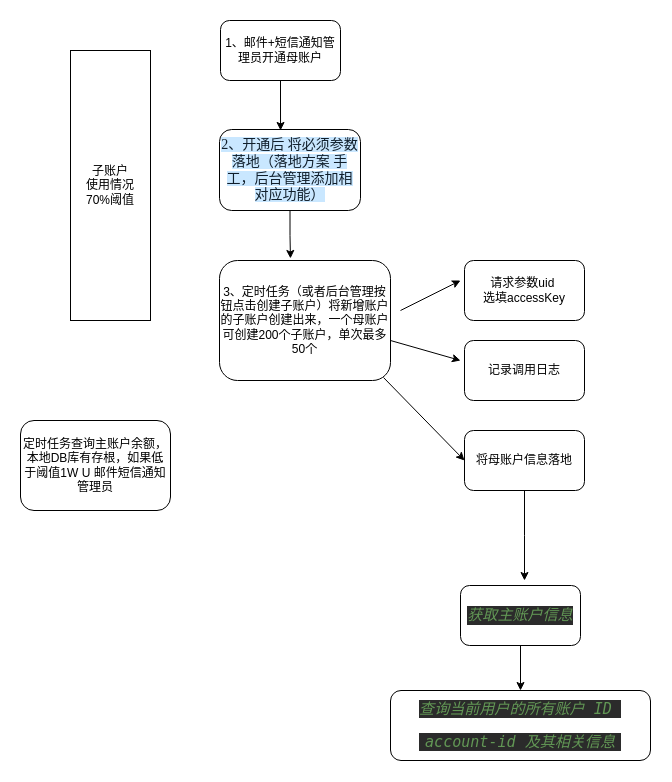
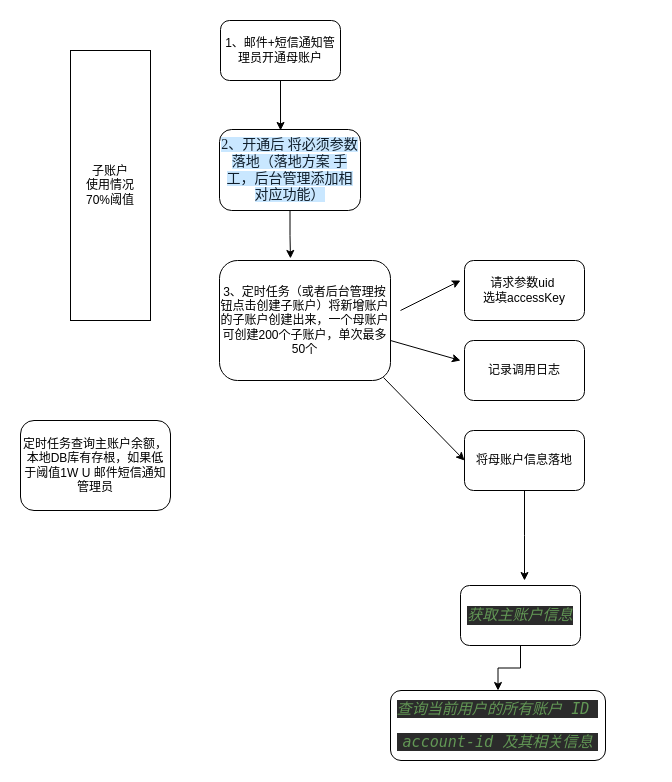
(521, 726) -> (498, 726)
